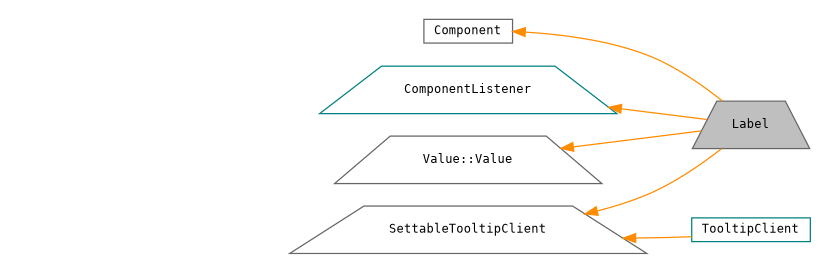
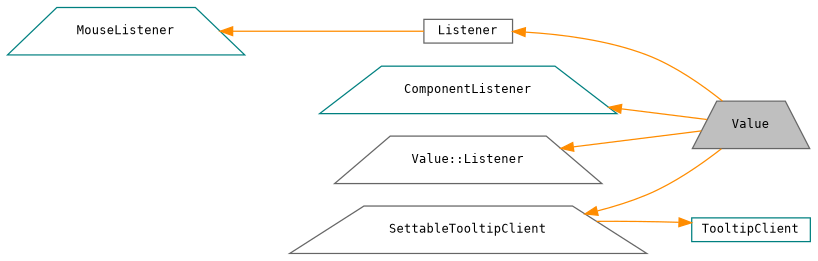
none -> (126, 31)
(468, 31) -> (468, 31)
(751, 125) -> (751, 125)
(468, 160) -> (468, 160)
(664, 238) -> (638, 221)
